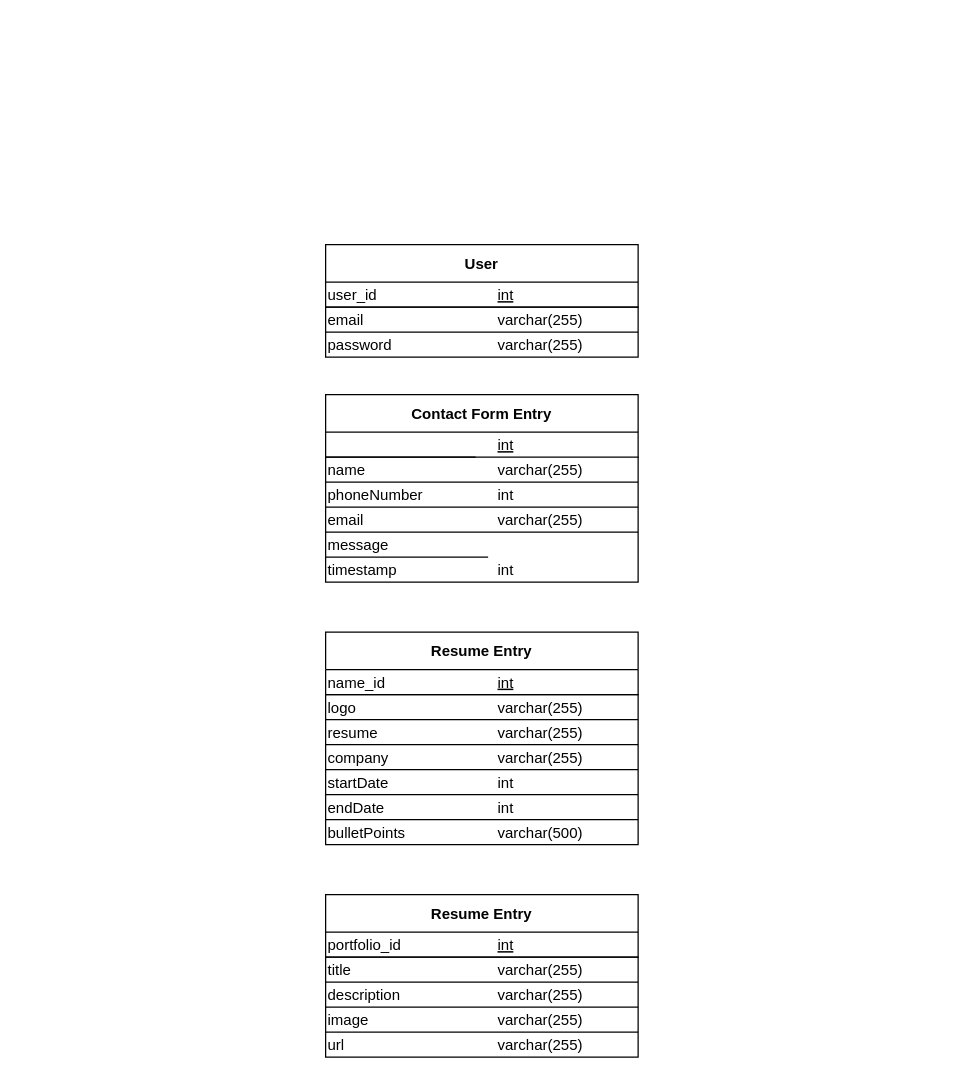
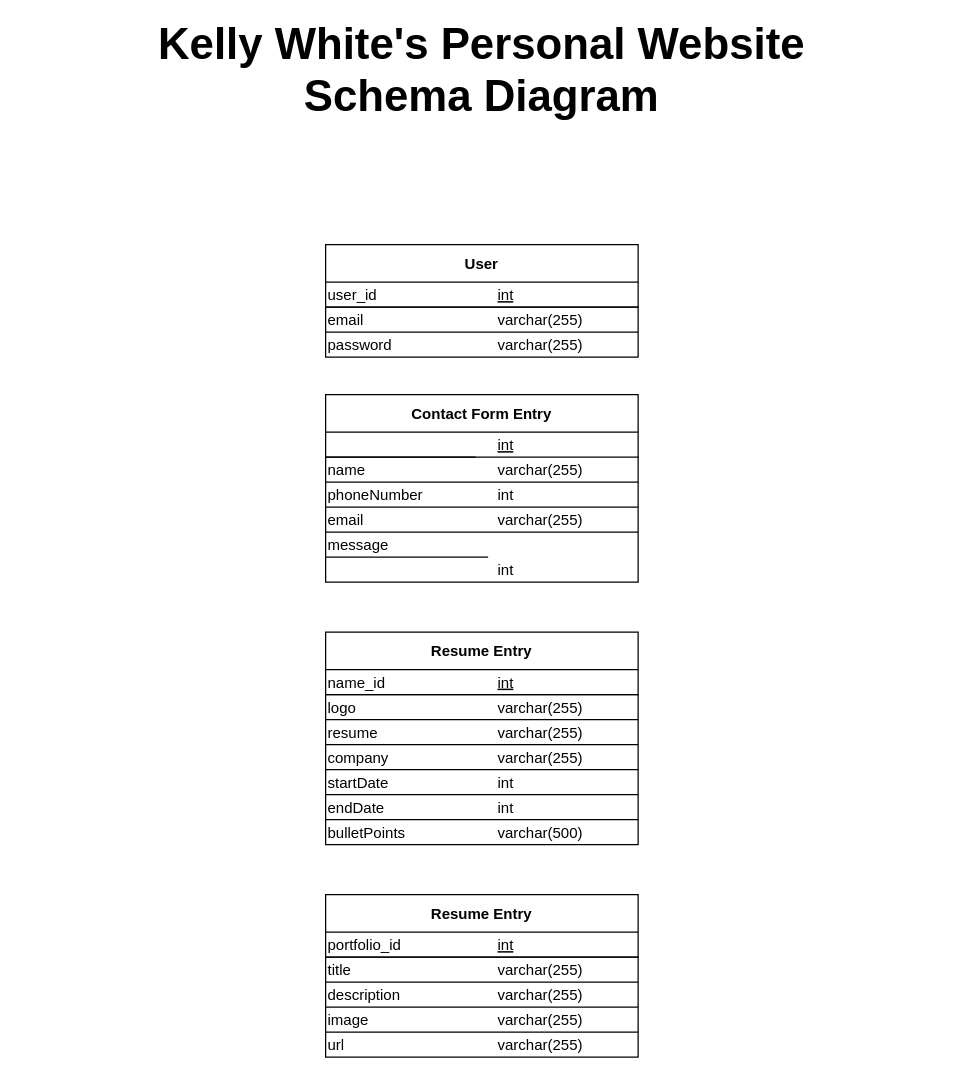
none -> (482, 69)
(407, 569) -> none
